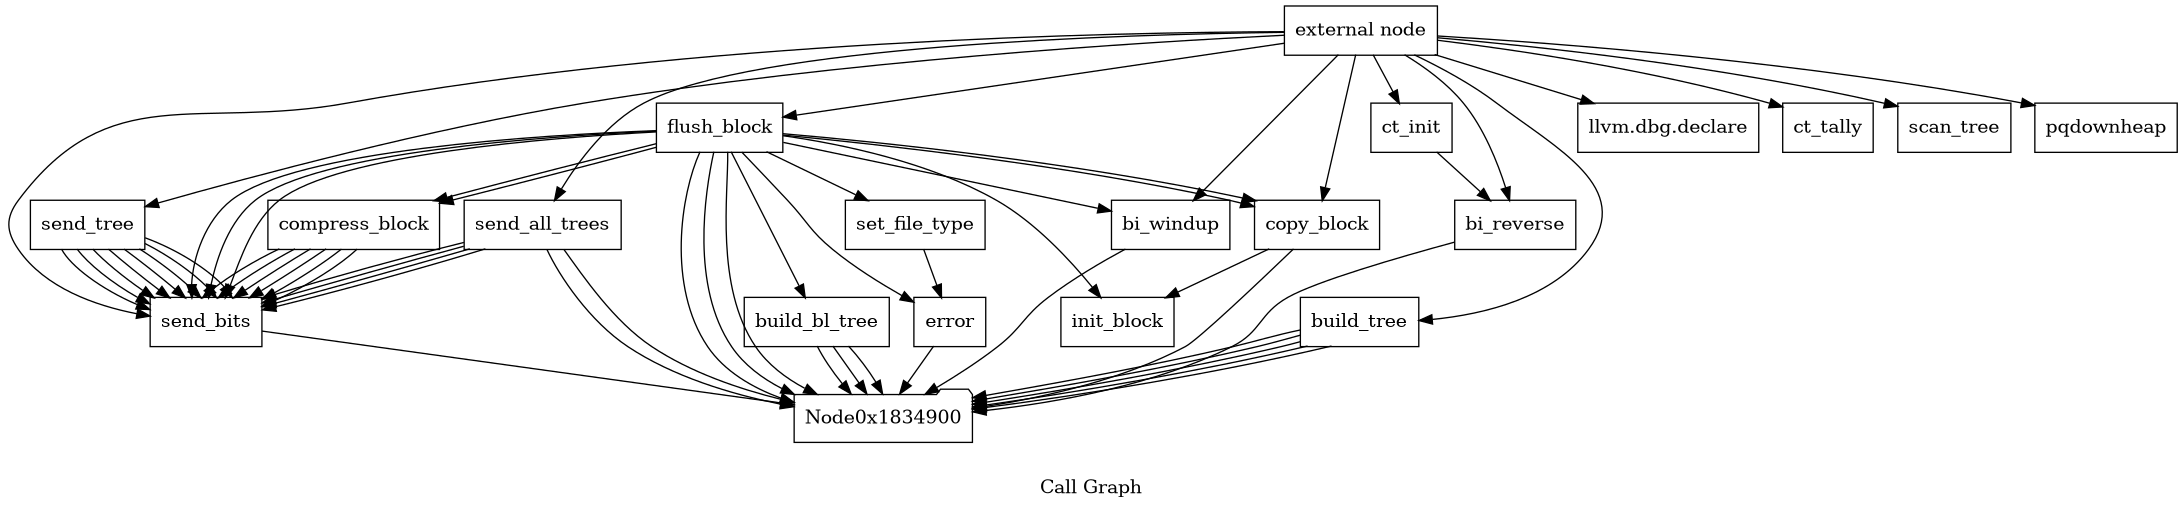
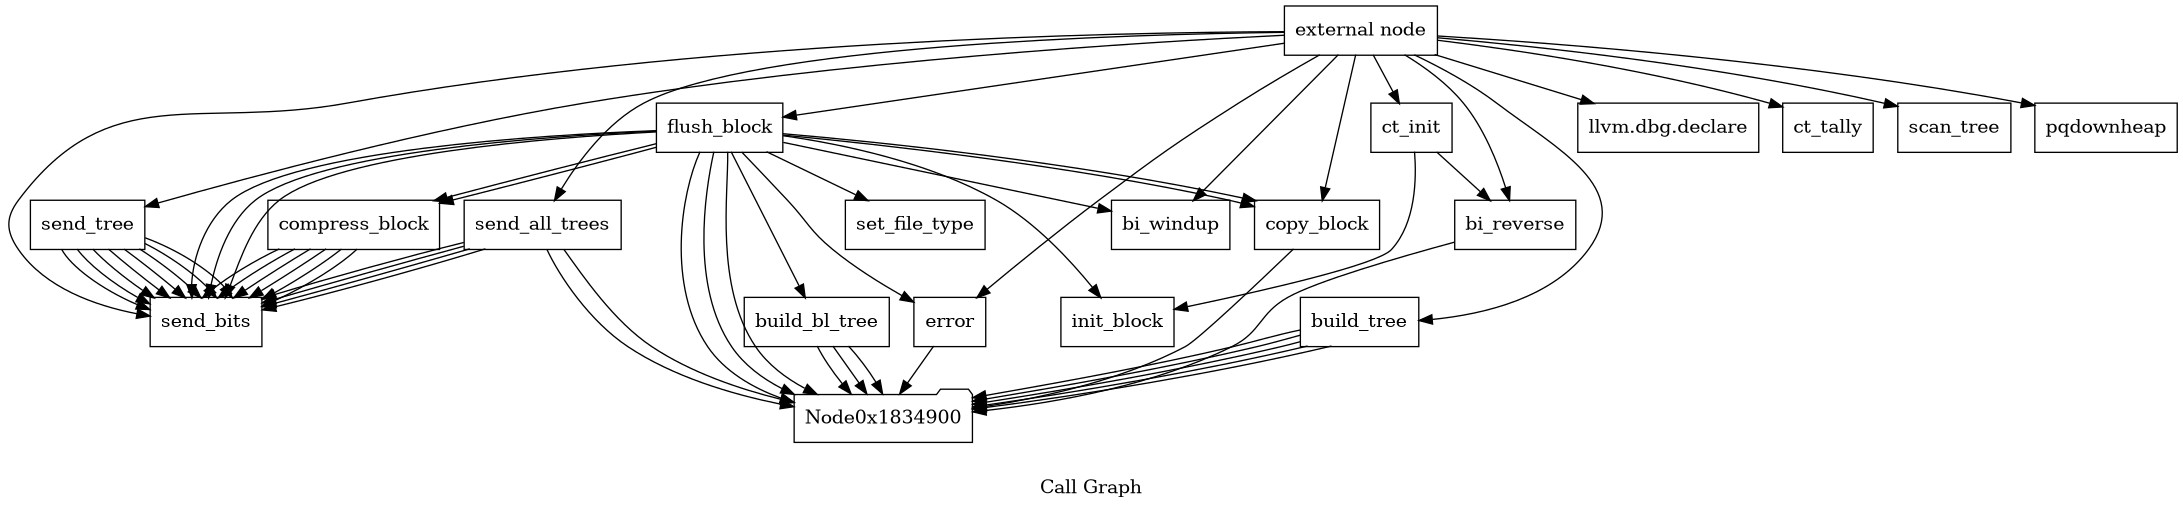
(930, 267) -> (1148, 164)
(1223, 270) -> (1311, 278)
(1029, 315) -> none
(521, 367) -> none
